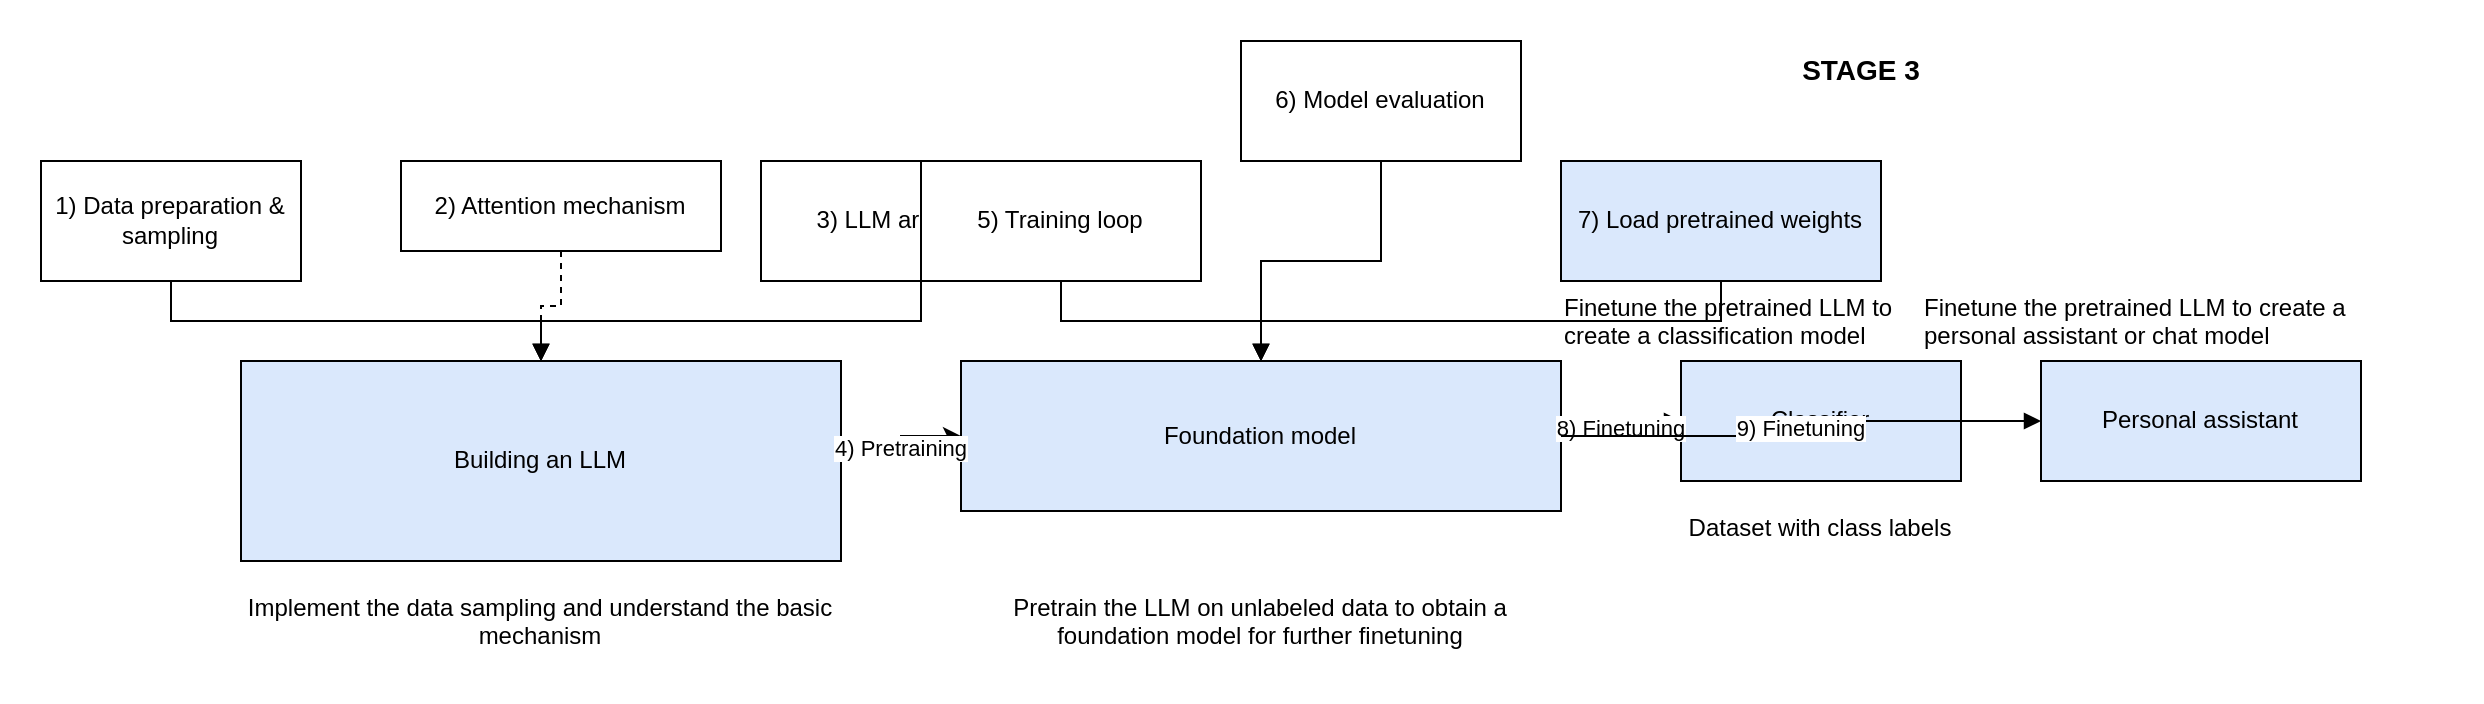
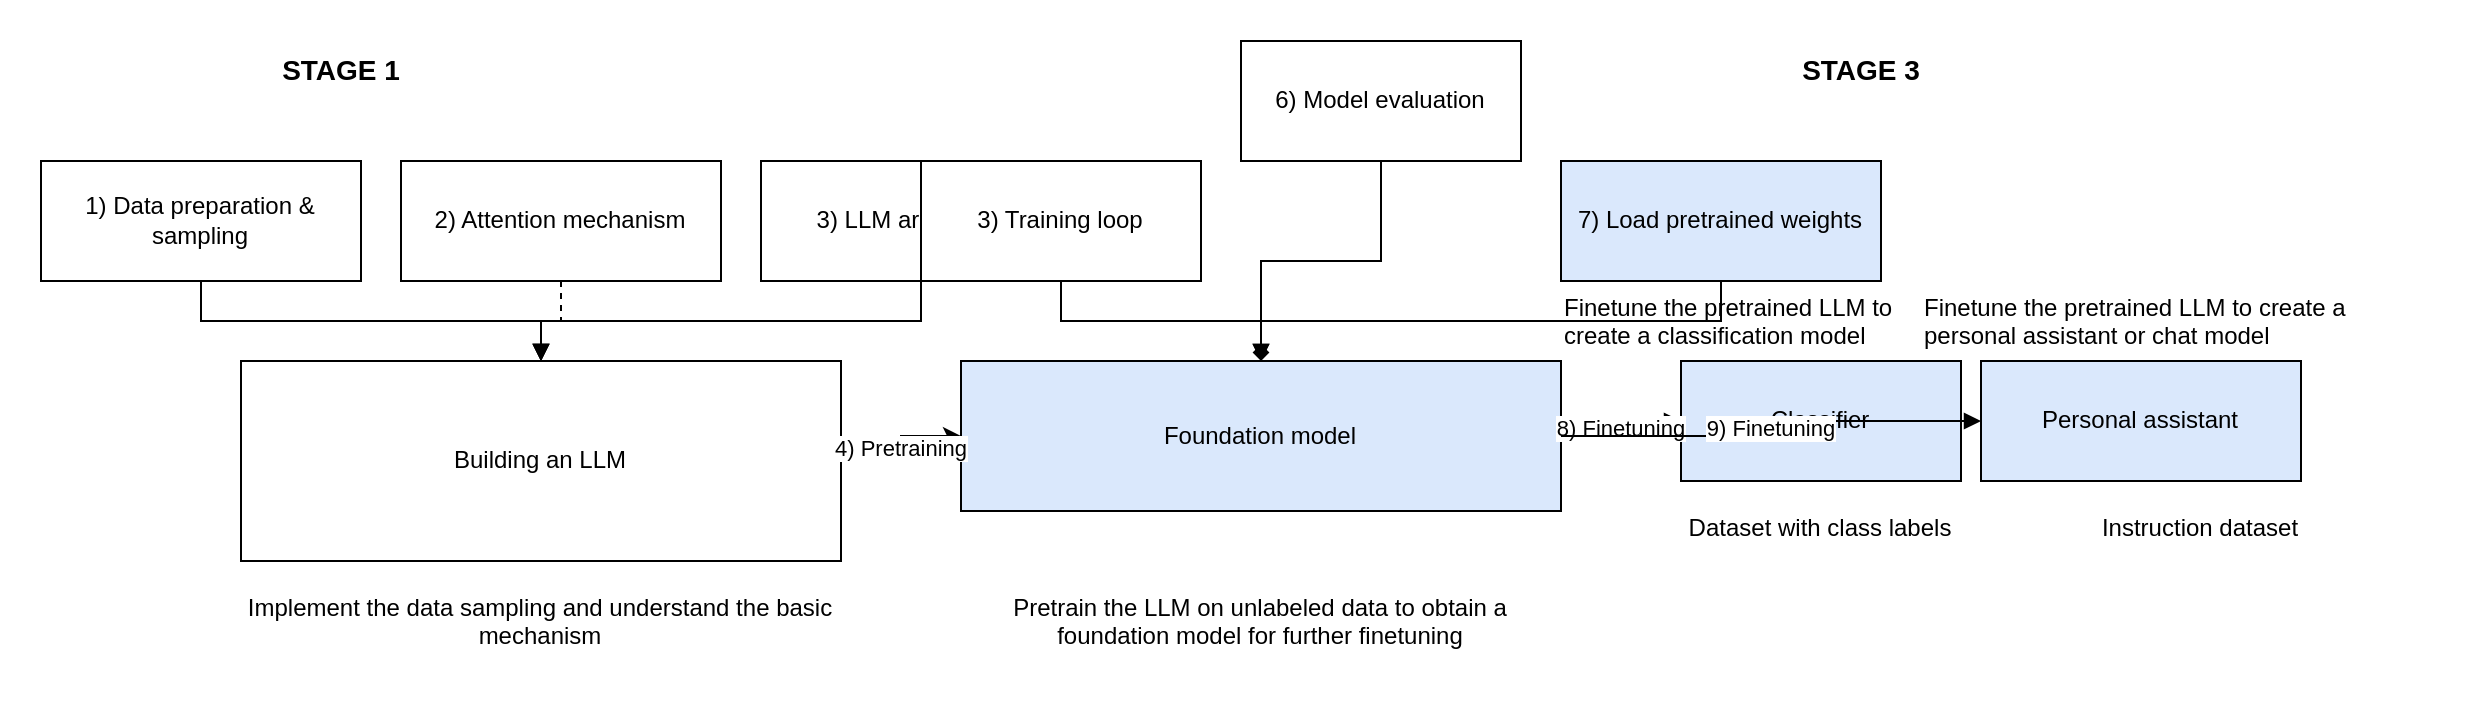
none -> (341, 71)
(561, 206) -> (561, 221)
(171, 221) -> (201, 221)
(1061, 221) -> (1061, 221)
(1261, 345) -> (1261, 345)
(2201, 421) -> (2141, 421)
(541, 461) -> (541, 461)
none -> (2201, 521)
